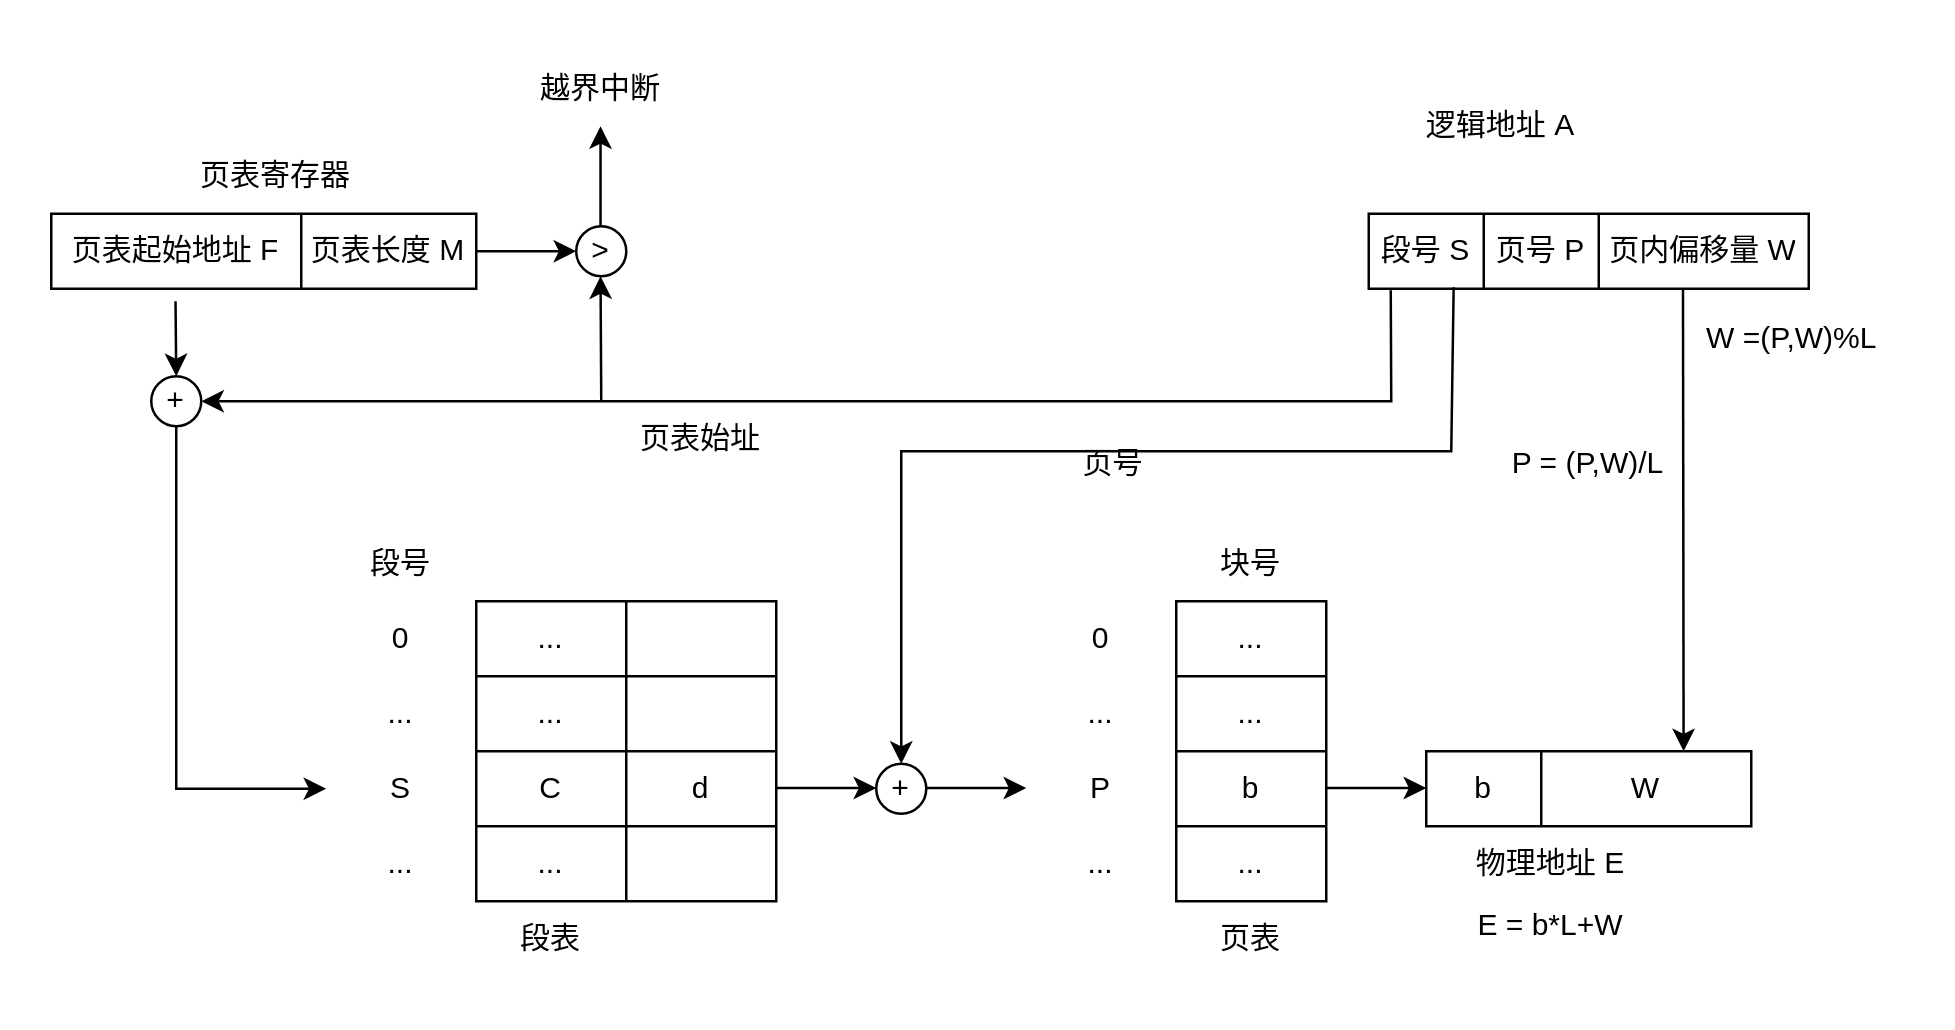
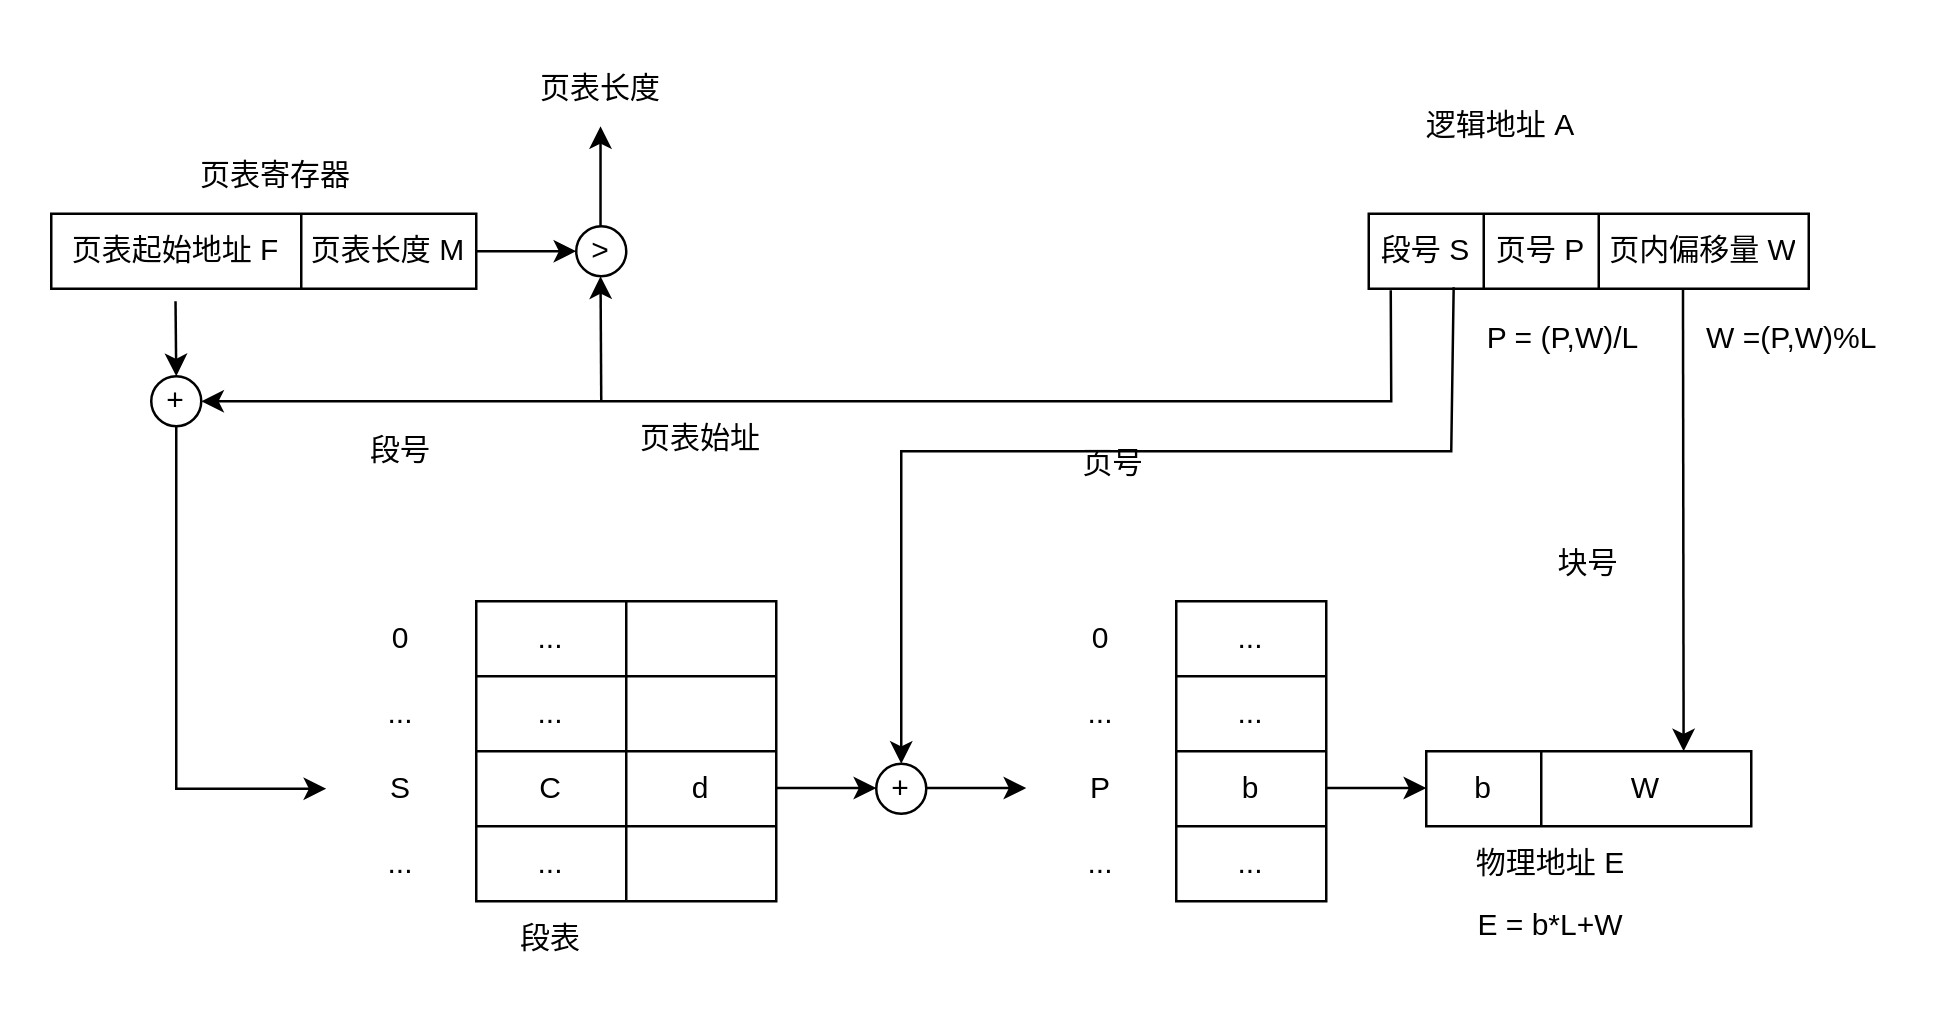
(601, 89) -> (601, 89)
(1589, 464) -> (1564, 339)
(401, 564) -> (401, 451)
(1251, 564) -> (1589, 564)
(1251, 939) -> none
